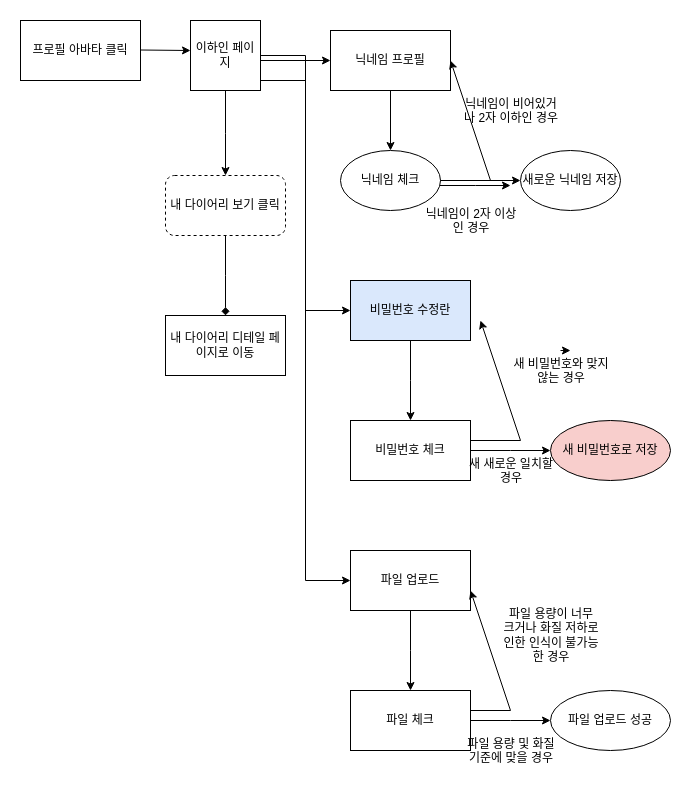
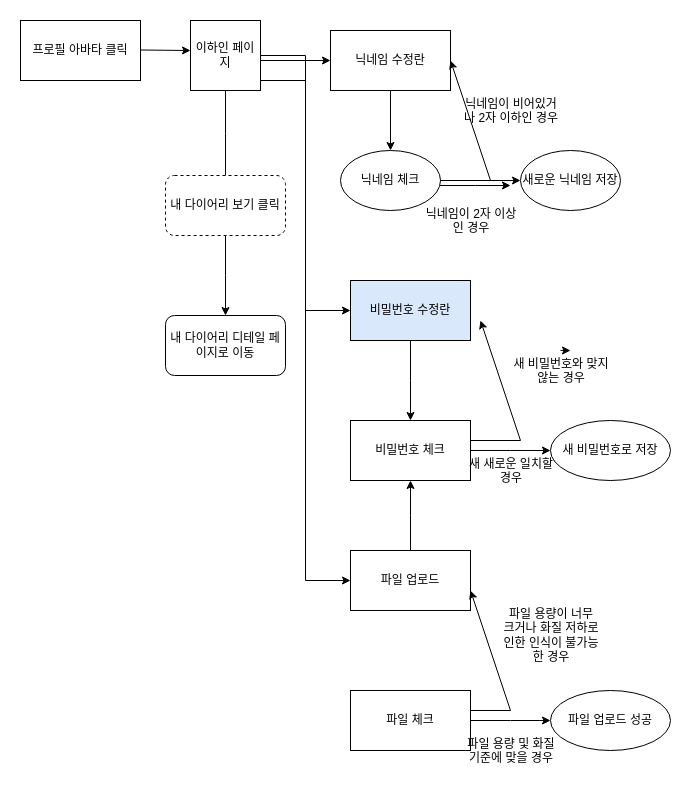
(391, 61) -> (391, 61)
(226, 167) -> (226, 170)
(226, 306) -> (226, 307)
(226, 346) -> (226, 346)
(611, 451) -> (611, 451)
(411, 647) -> (411, 520)
